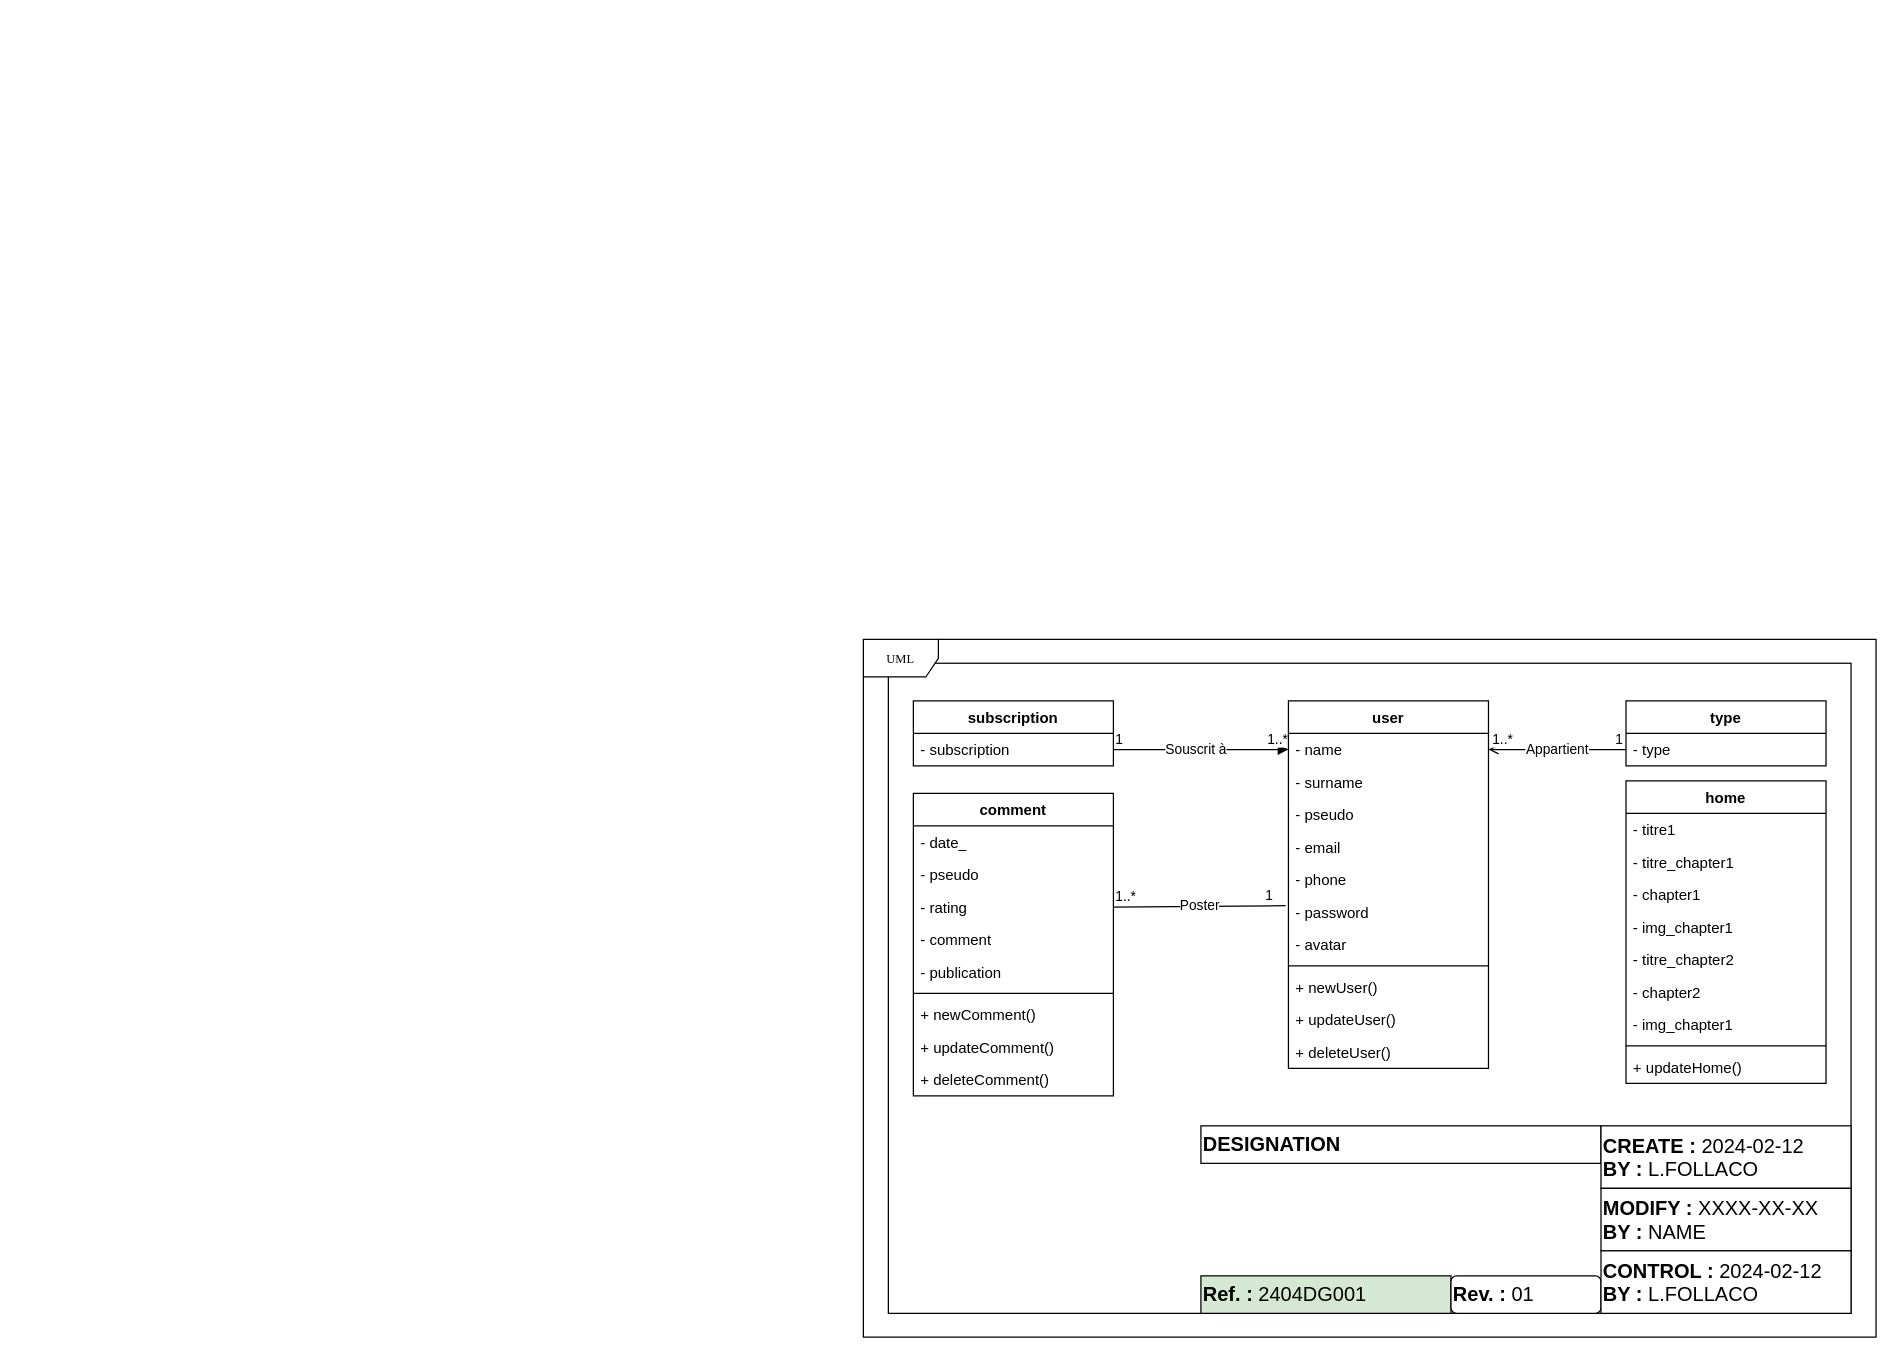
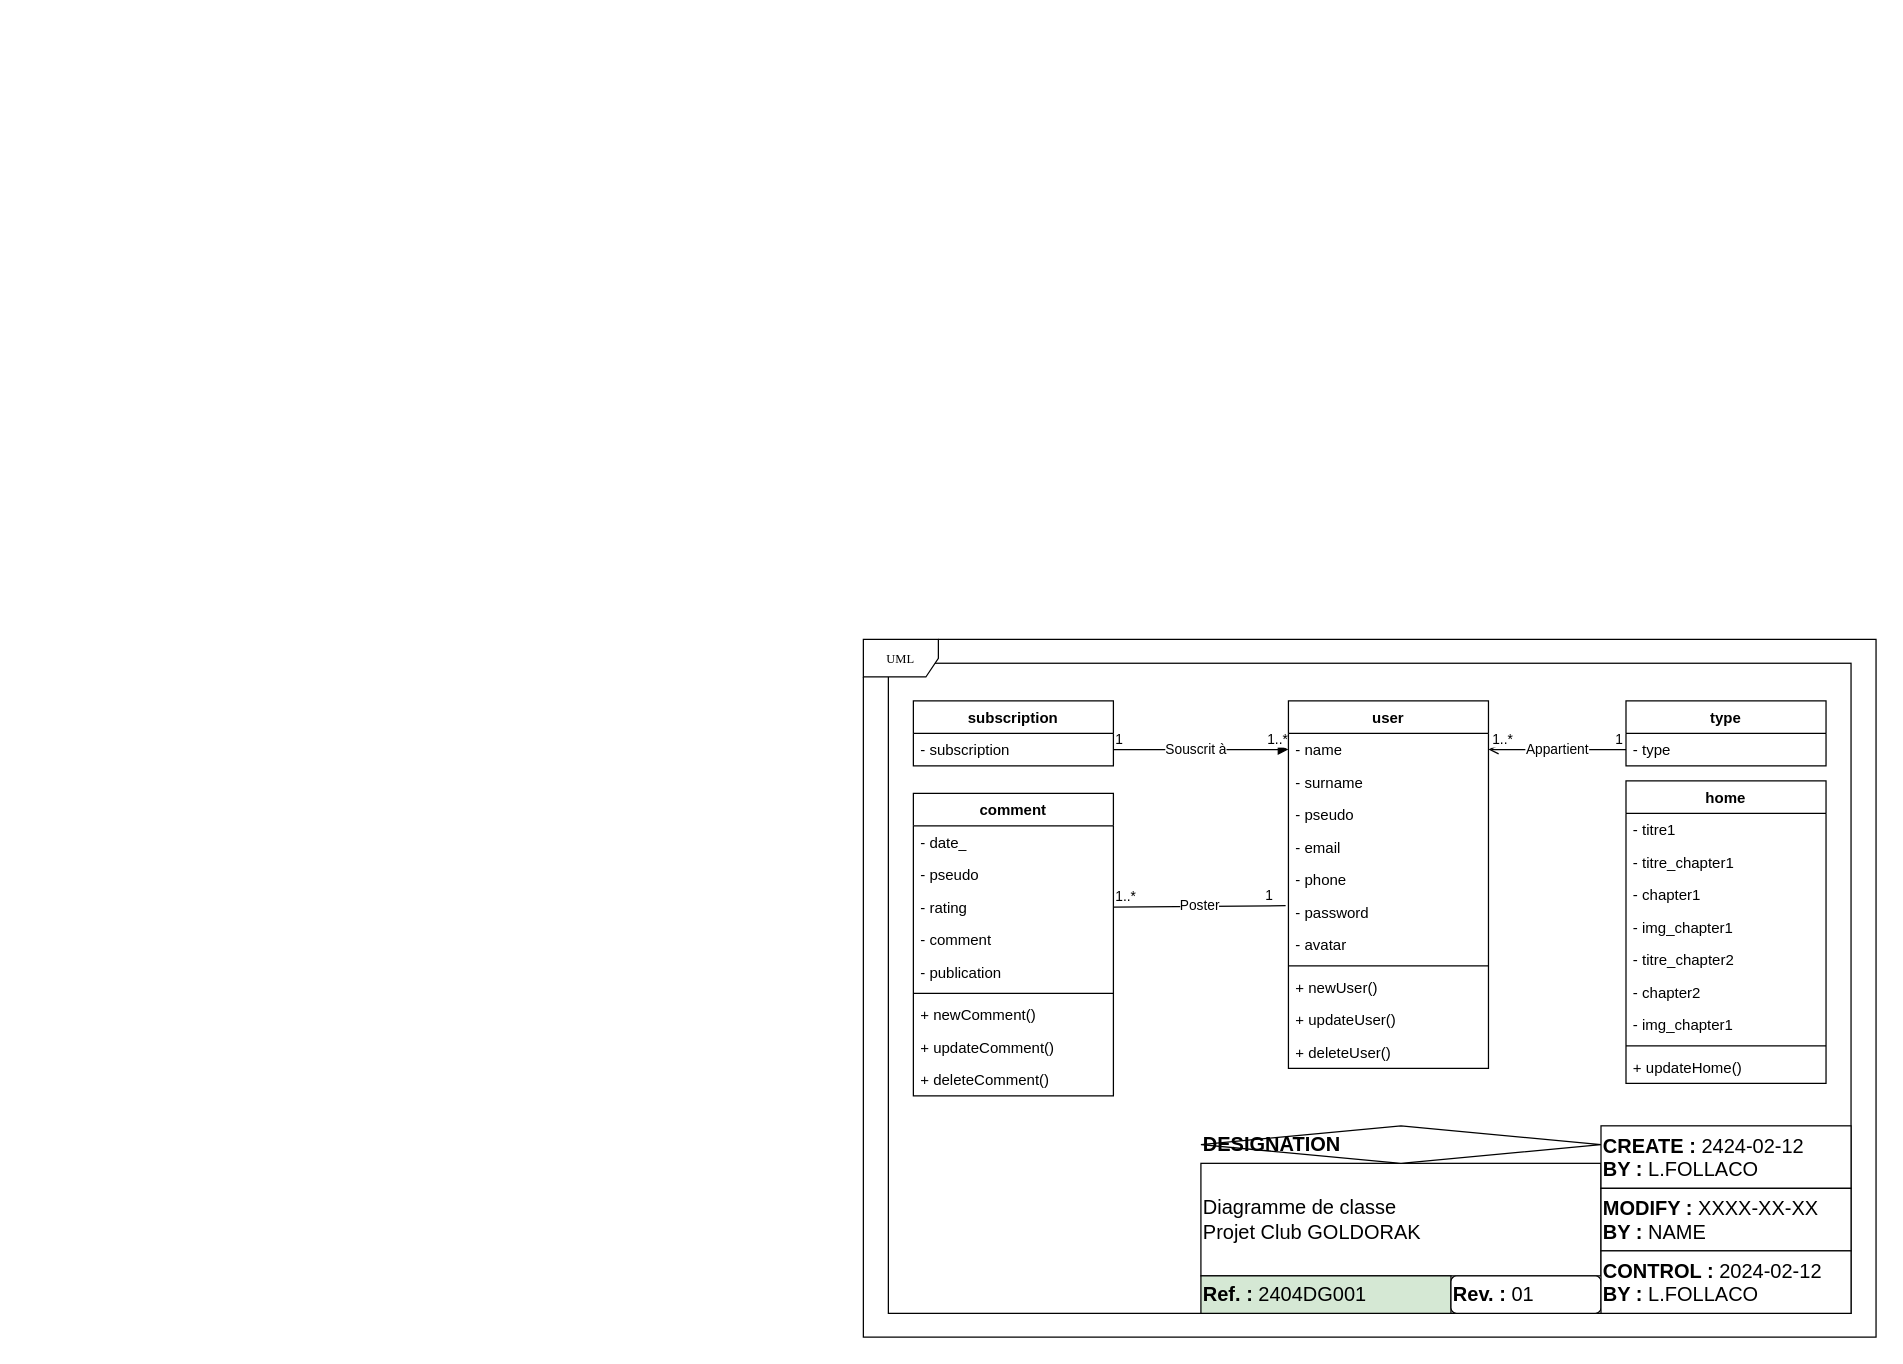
(1401, 1144) -> (1401, 1144)
(1702, 1158) -> (1702, 1158)
none -> (1401, 1219)
